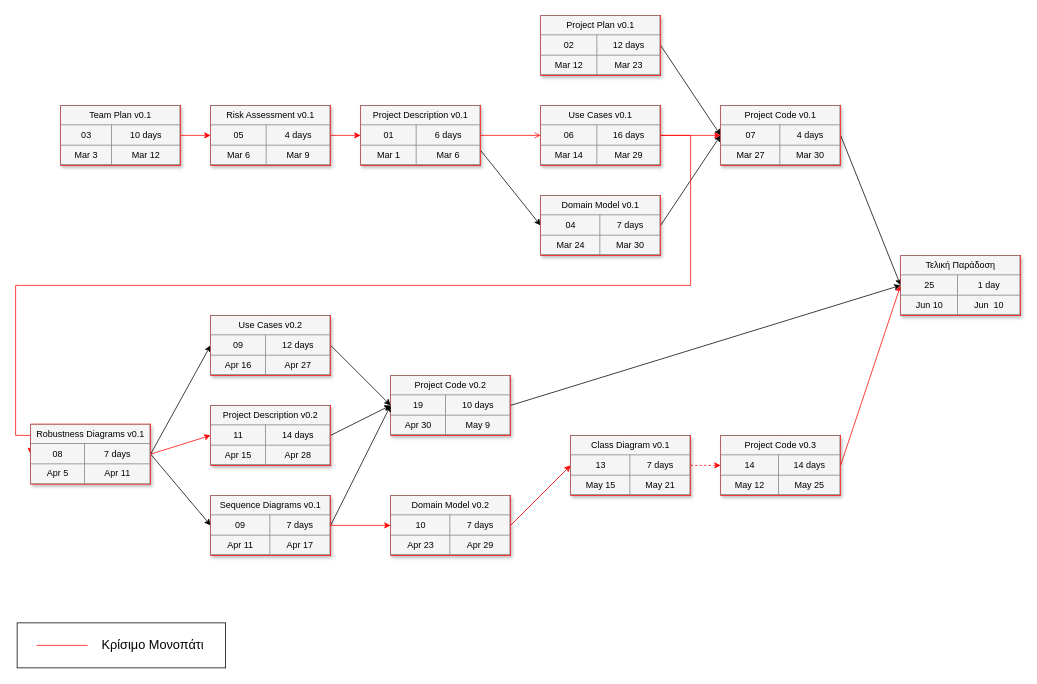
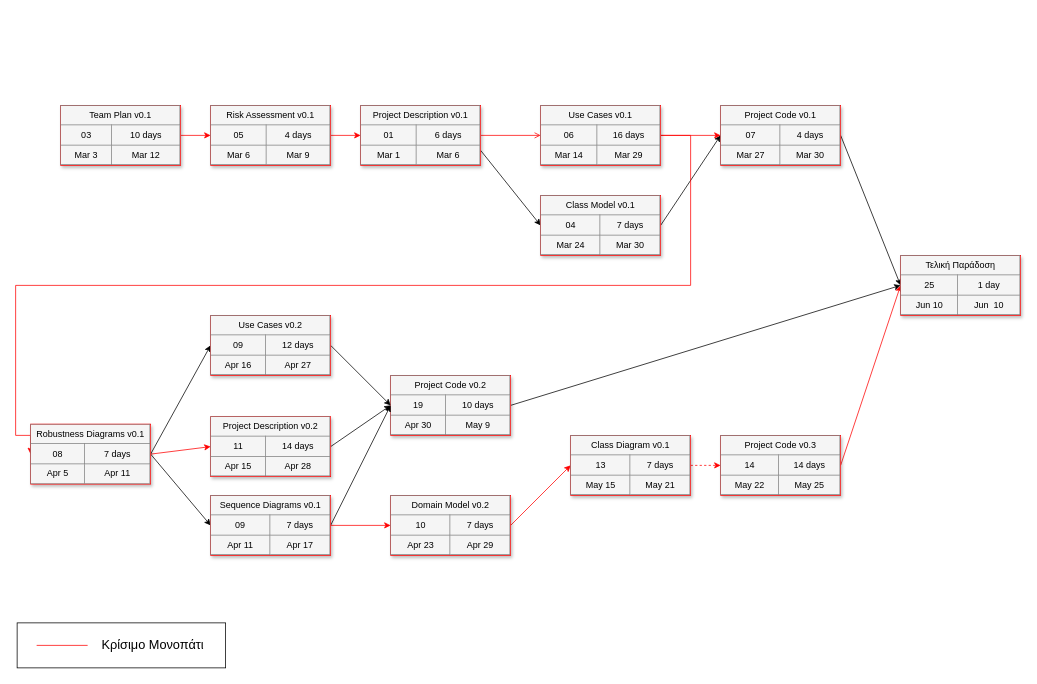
(600, 45) -> none
(689, 88) -> none
(600, 212) -> (600, 212)
(270, 435) -> (270, 447)
(780, 452) -> (780, 452)
